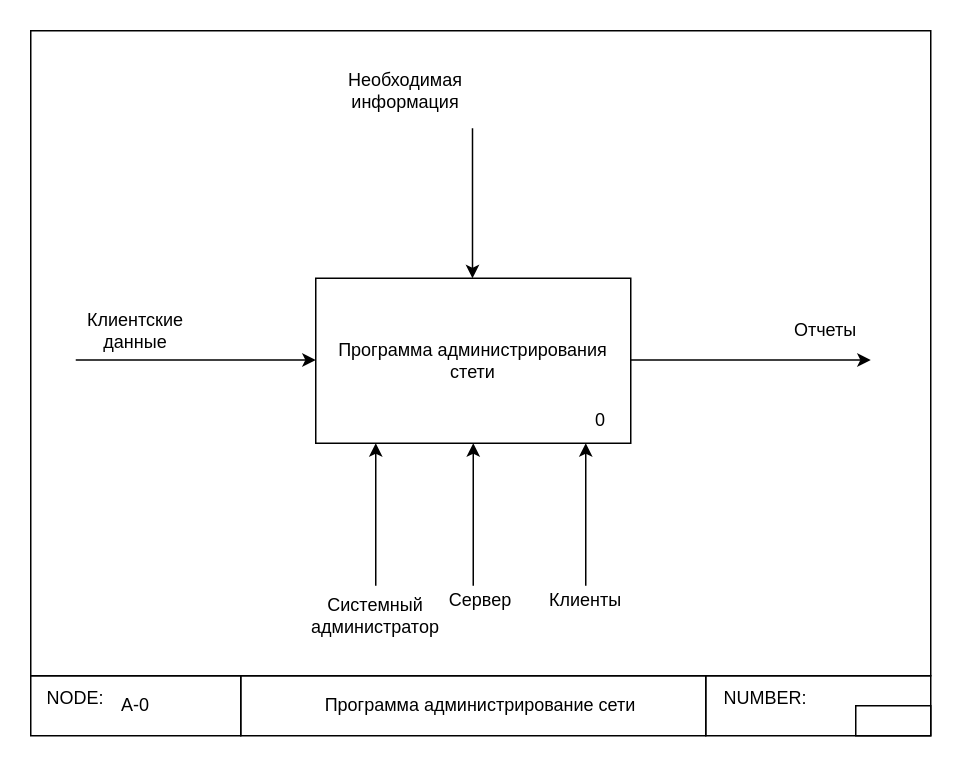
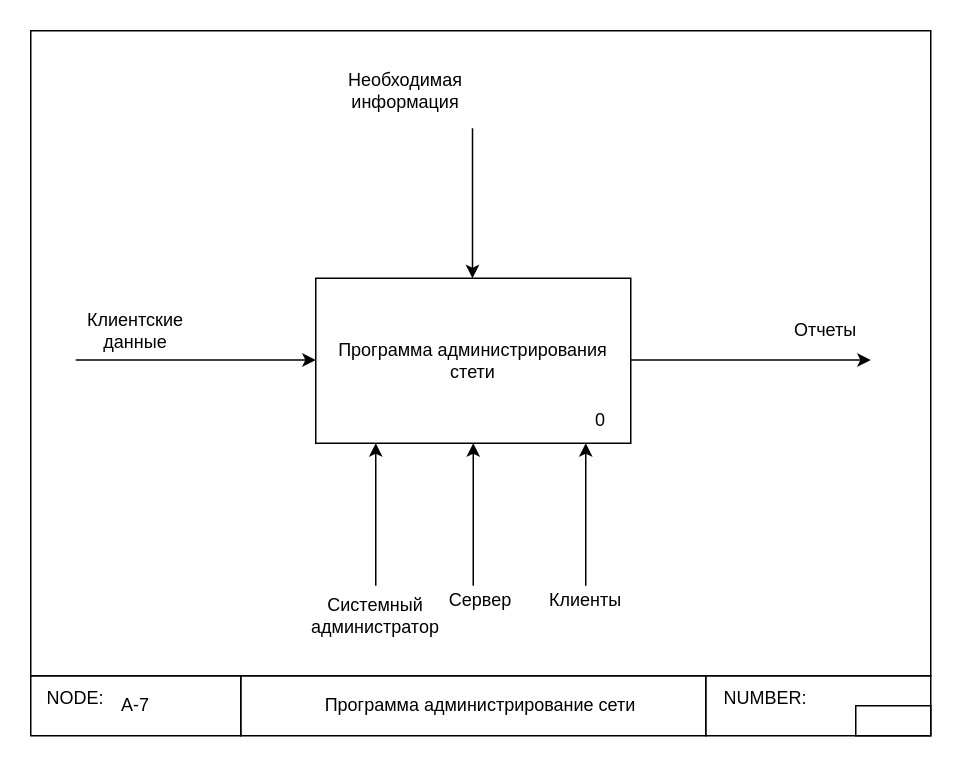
(136, 706) -> (136, 706)
